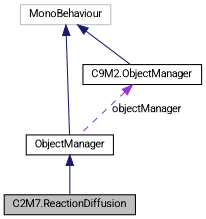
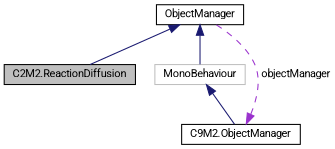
(68, 85) -> (200, 50)
(70, 205) -> (70, 75)
